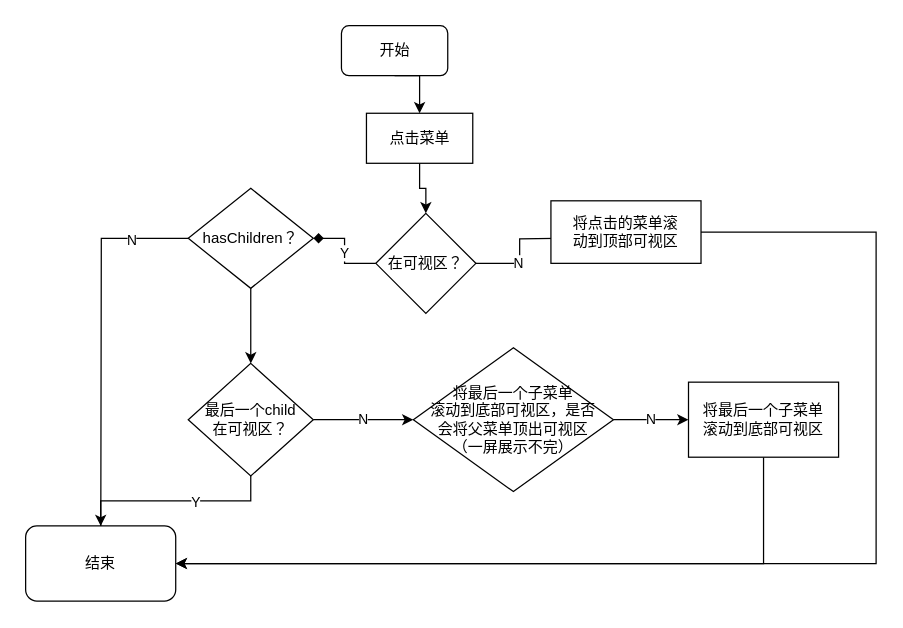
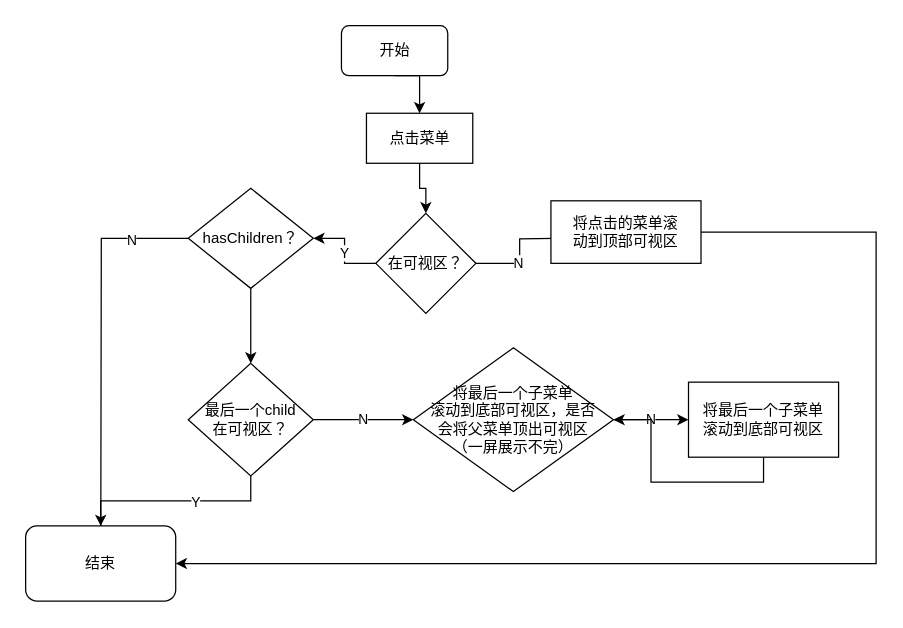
(324, 238) -> (323, 238)
(763, 519) -> (679, 482)
